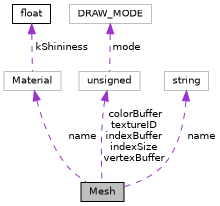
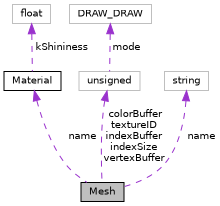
(32, 14) -> (32, 14)
(110, 14) -> (110, 14)
(32, 81) -> (32, 81)
